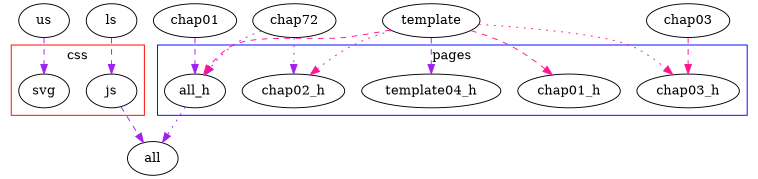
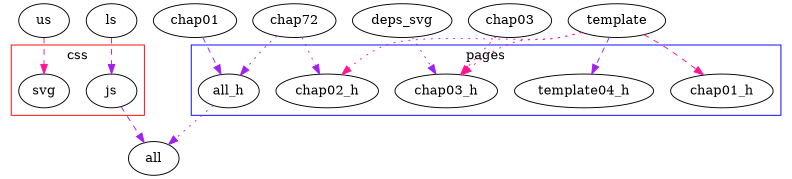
none -> (402, 21)
(300, 38) -> none
(44, 51) -> (44, 51)
(688, 51) -> (481, 52)
